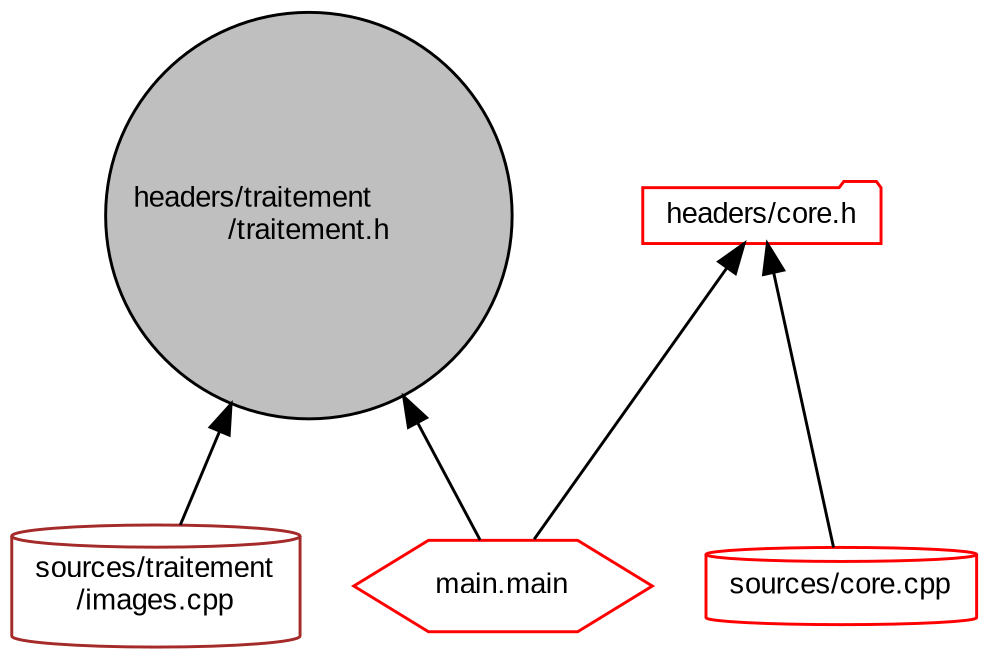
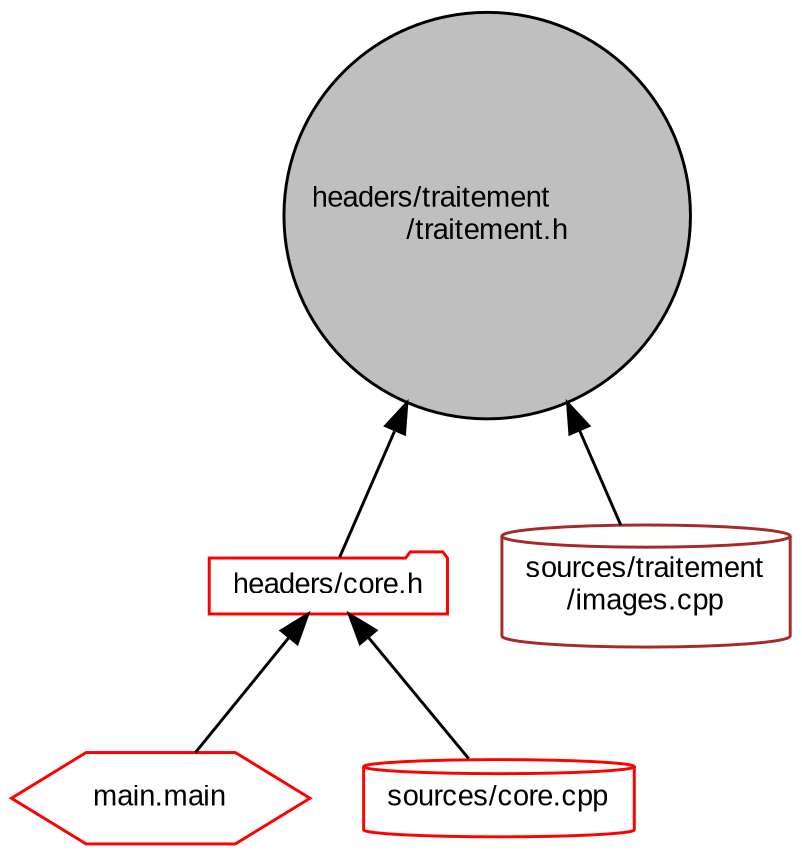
(449, 481) -> (367, 494)
